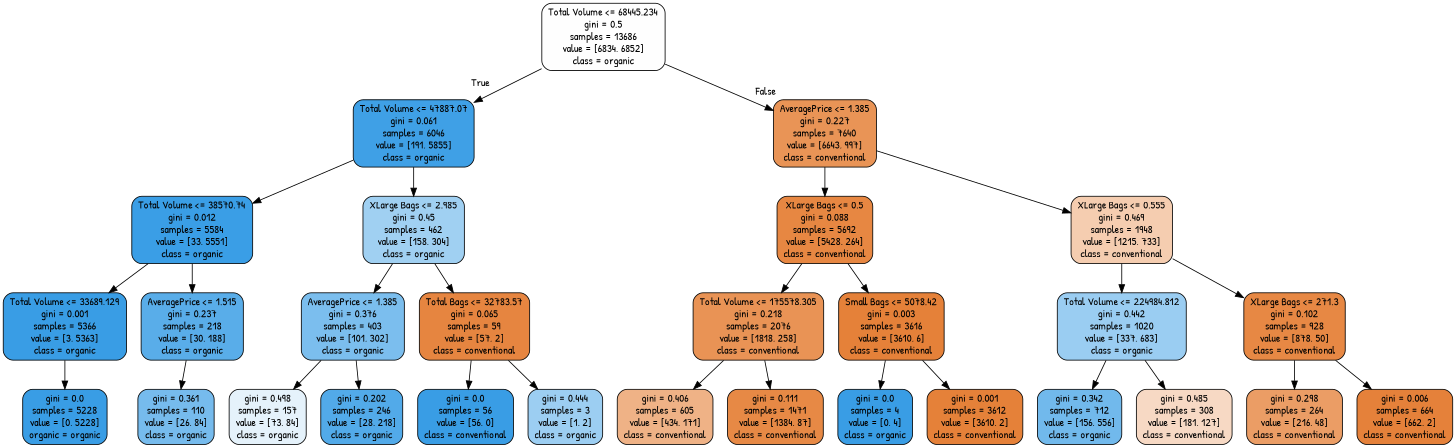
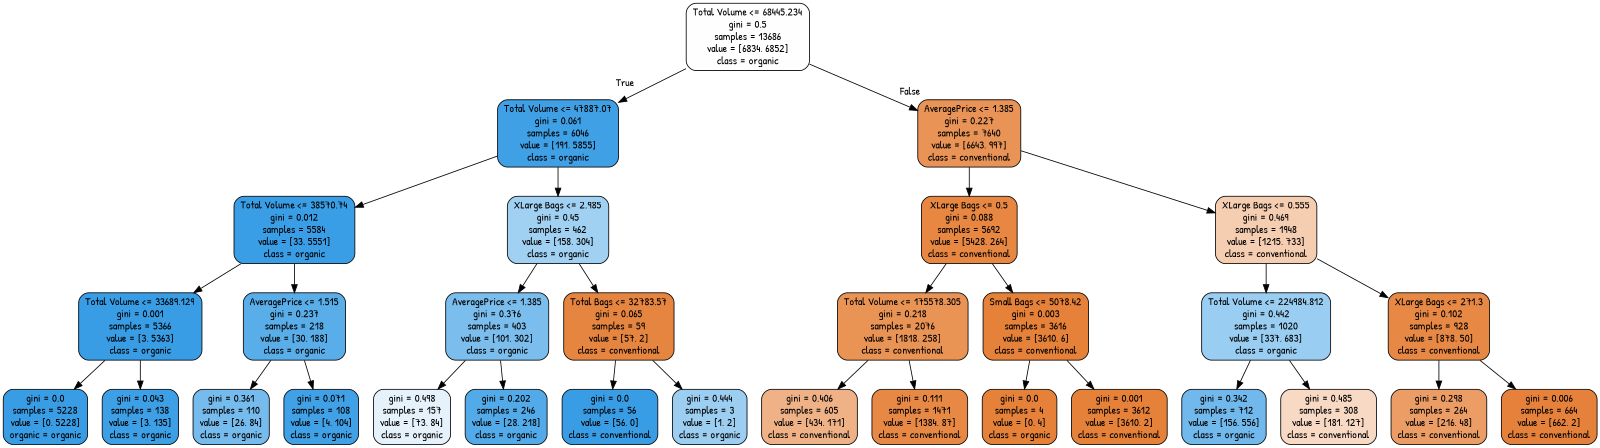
none -> (140, 417)
none -> (321, 417)
(875, 417) -> (1020, 417)
